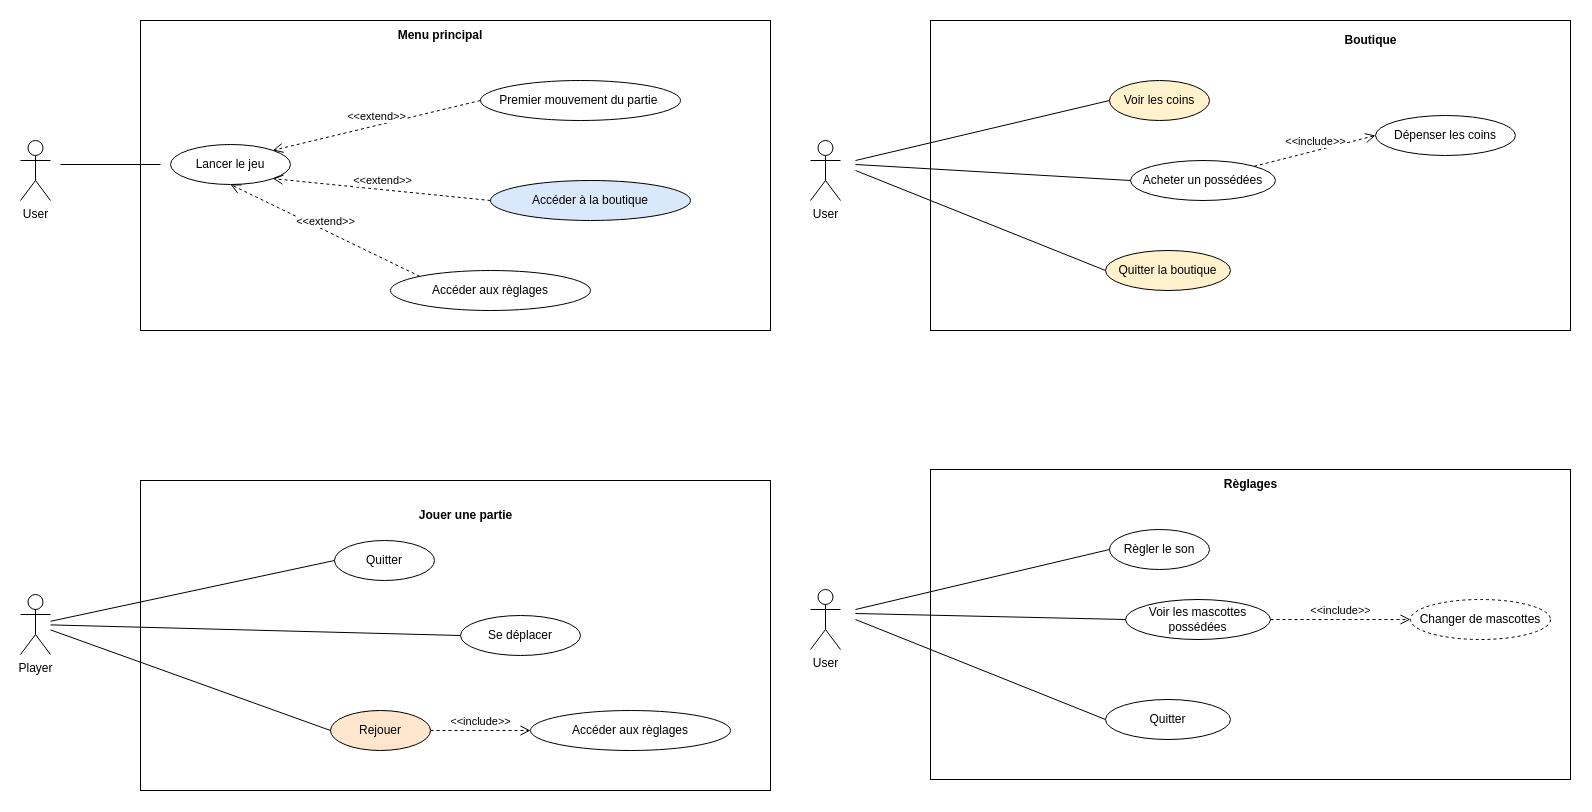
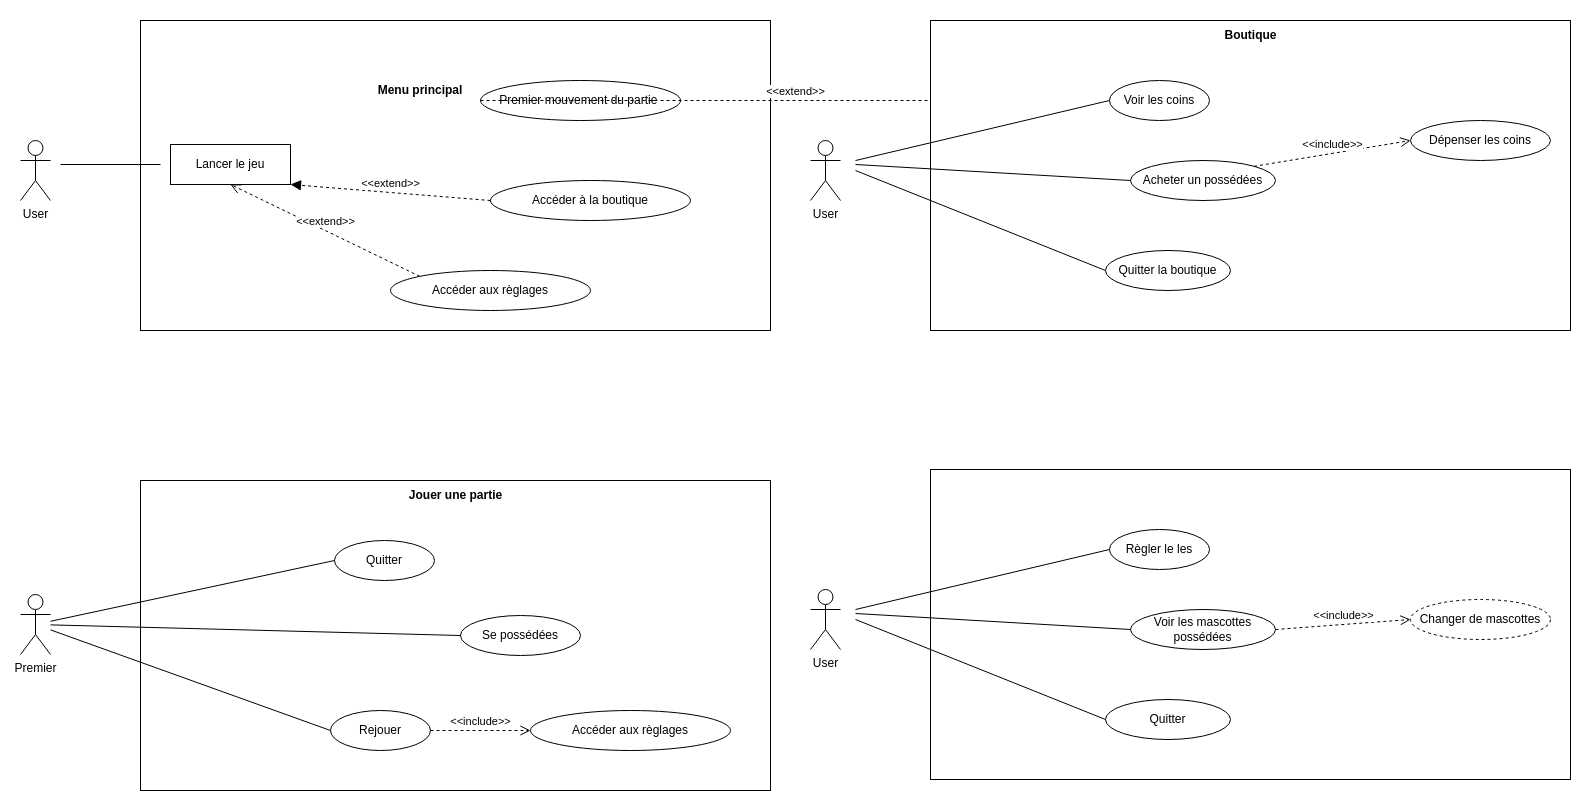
(441, 36) -> (421, 91)
(1371, 41) -> (1251, 36)
(1160, 101) -> (1160, 101)
(332, 136) -> (784, 101)
(1446, 136) -> (1481, 141)
(231, 165) -> (231, 165)
(371, 188) -> (384, 192)
(591, 201) -> (591, 201)
(1168, 271) -> (1168, 271)
(1251, 485) -> none
(466, 516) -> (456, 496)
(1160, 550) -> (1160, 550)
(1198, 620) -> (1203, 630)
(521, 636) -> (521, 636)
(36, 669) -> (36, 669)
(381, 731) -> (381, 731)
